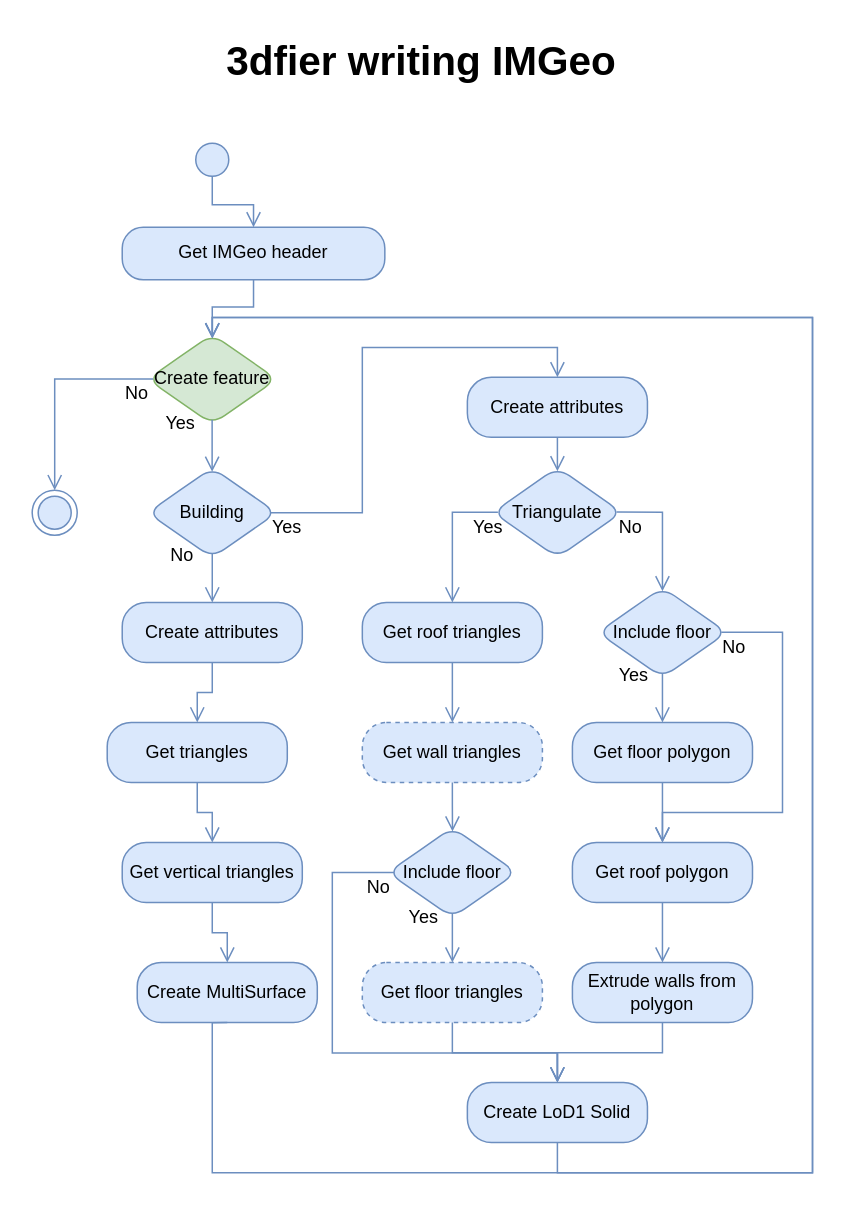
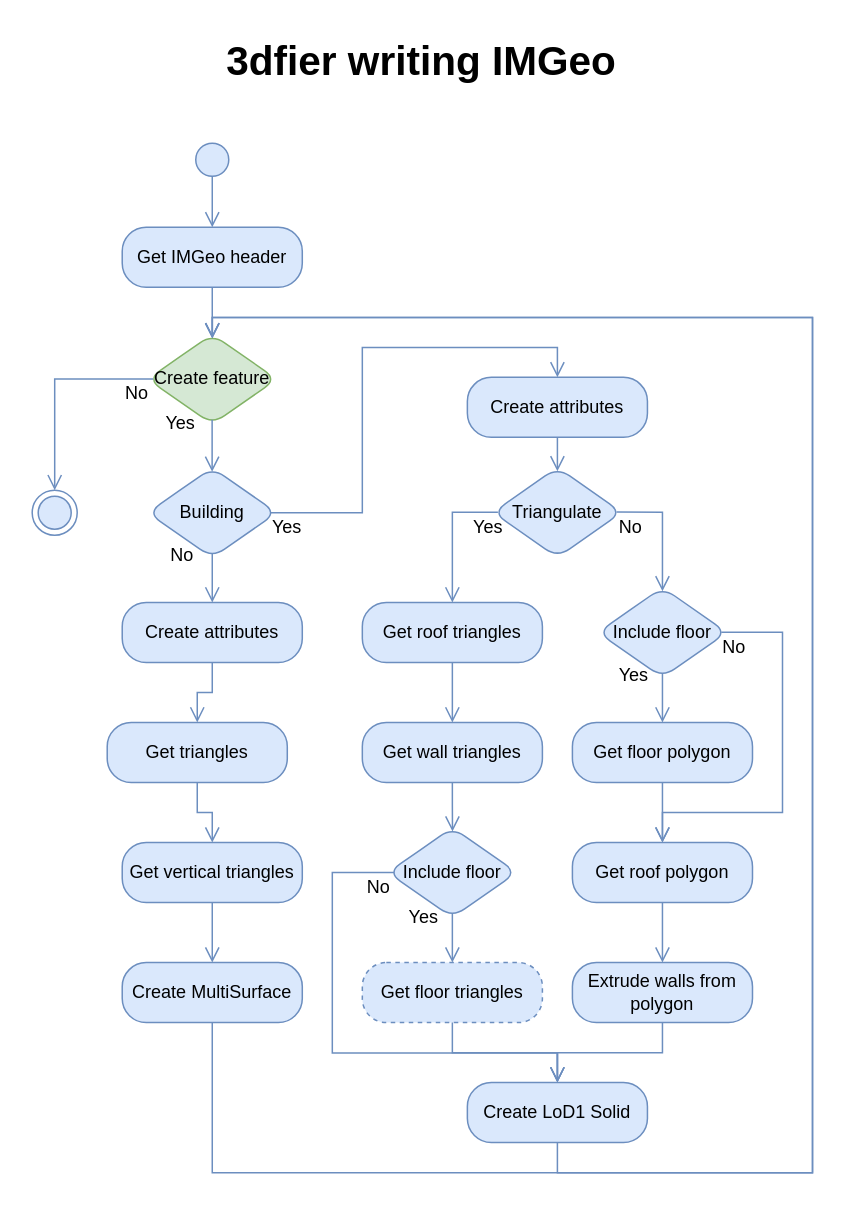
(253, 253) -> (212, 257)
(452, 752) -> (452, 752)
(227, 992) -> (212, 992)
